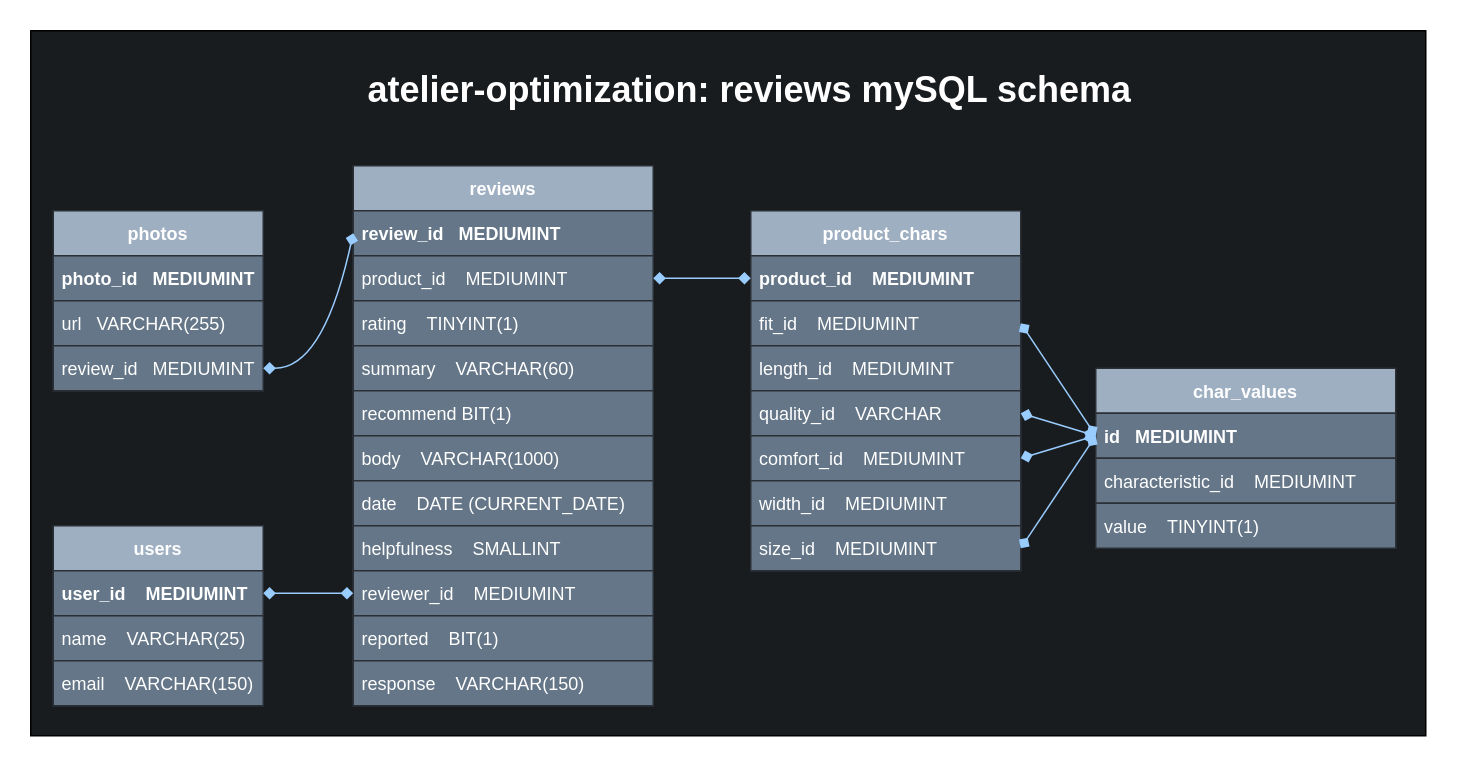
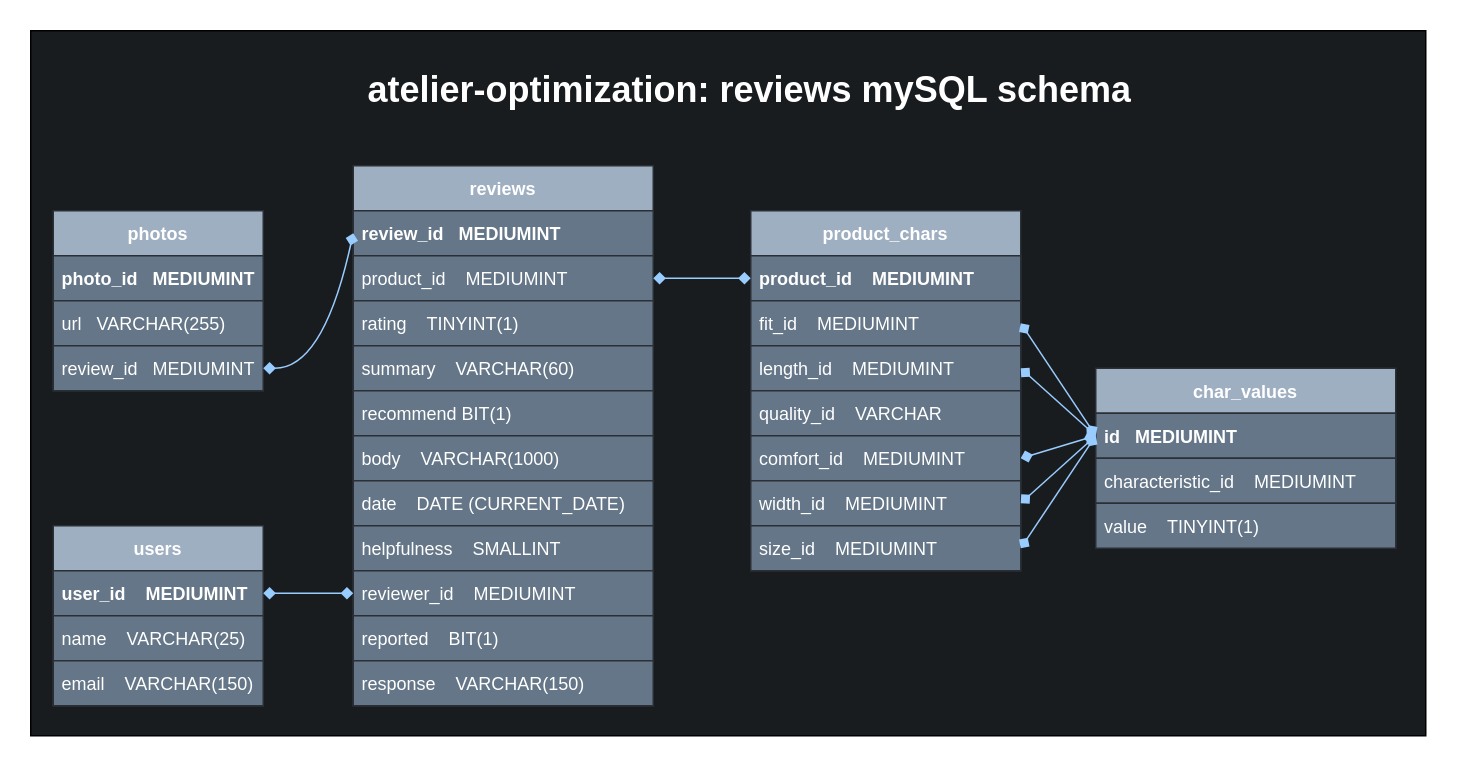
none -> (1059, 402)
(1059, 425) -> none
none -> (1059, 469)
